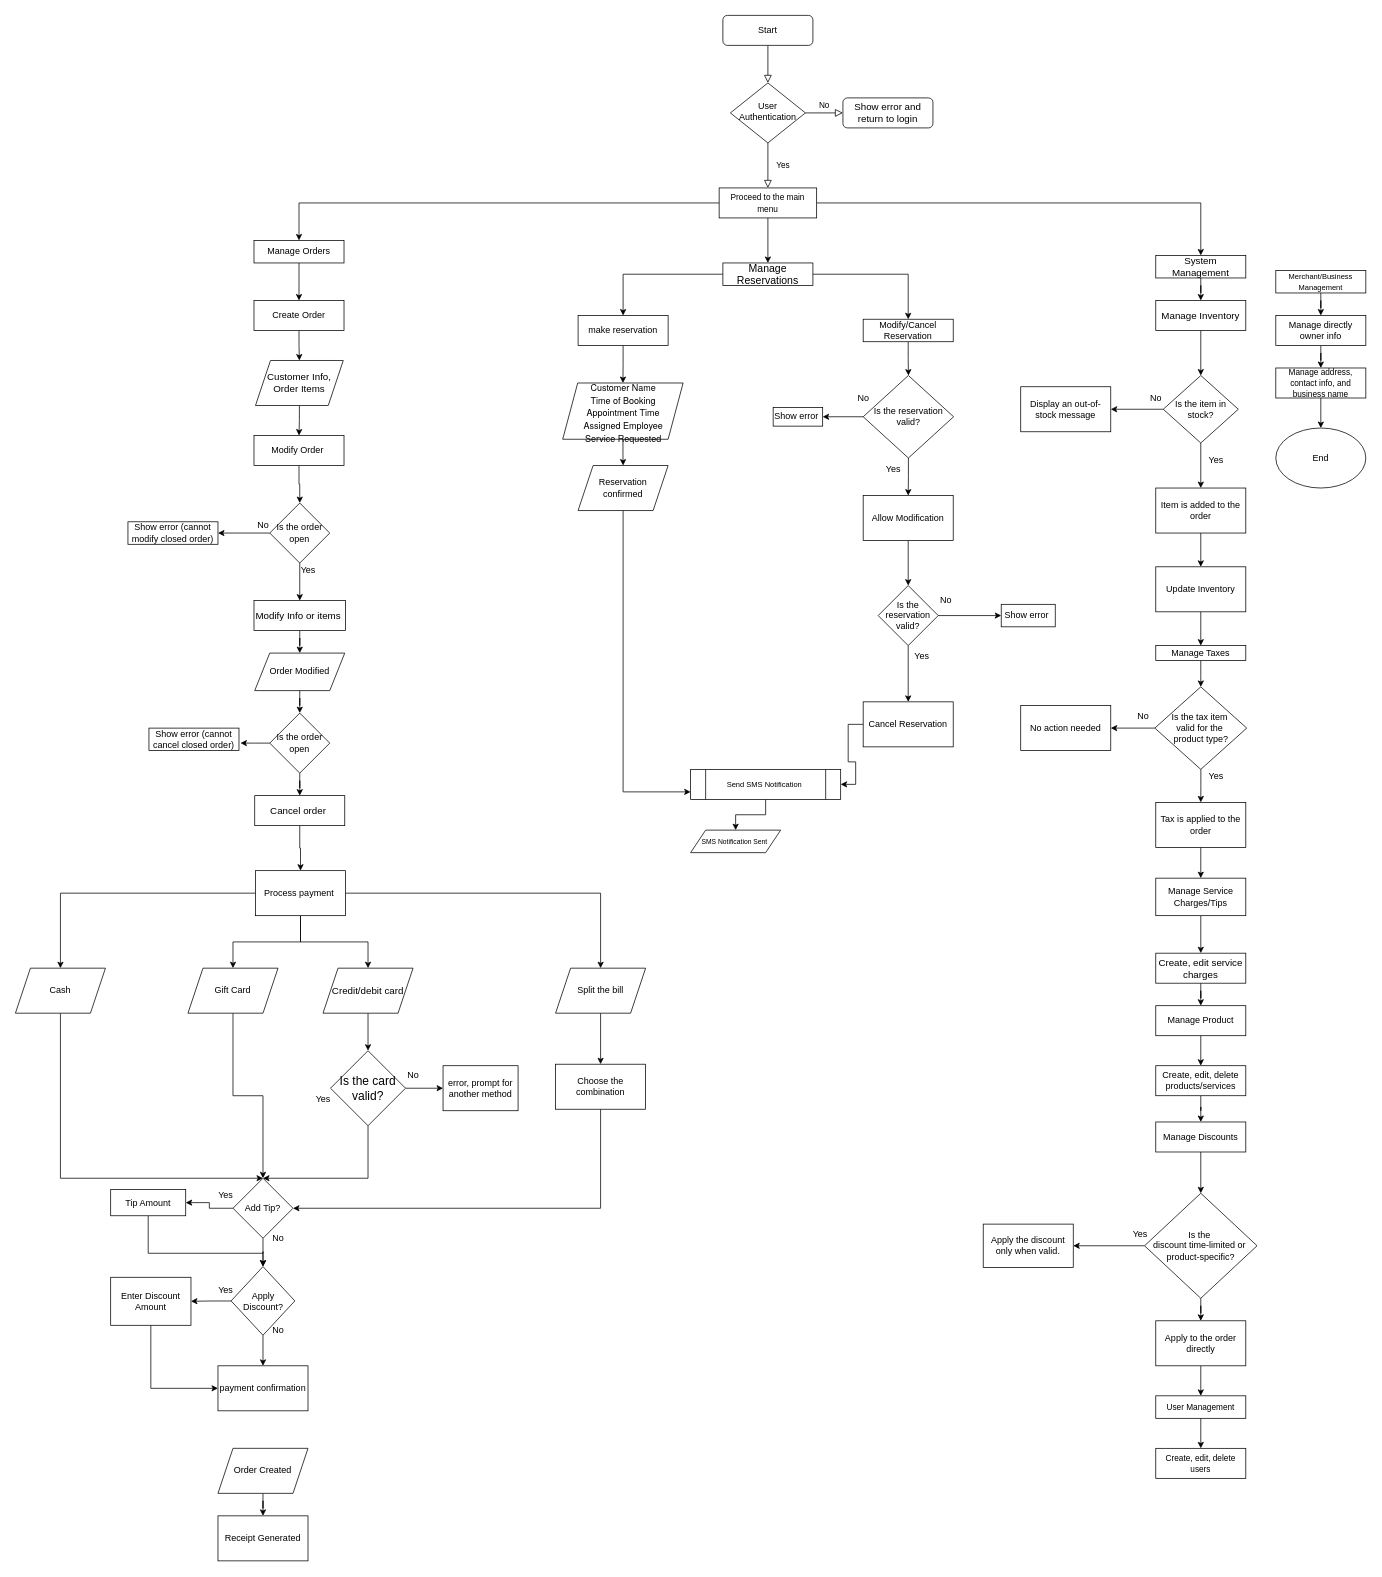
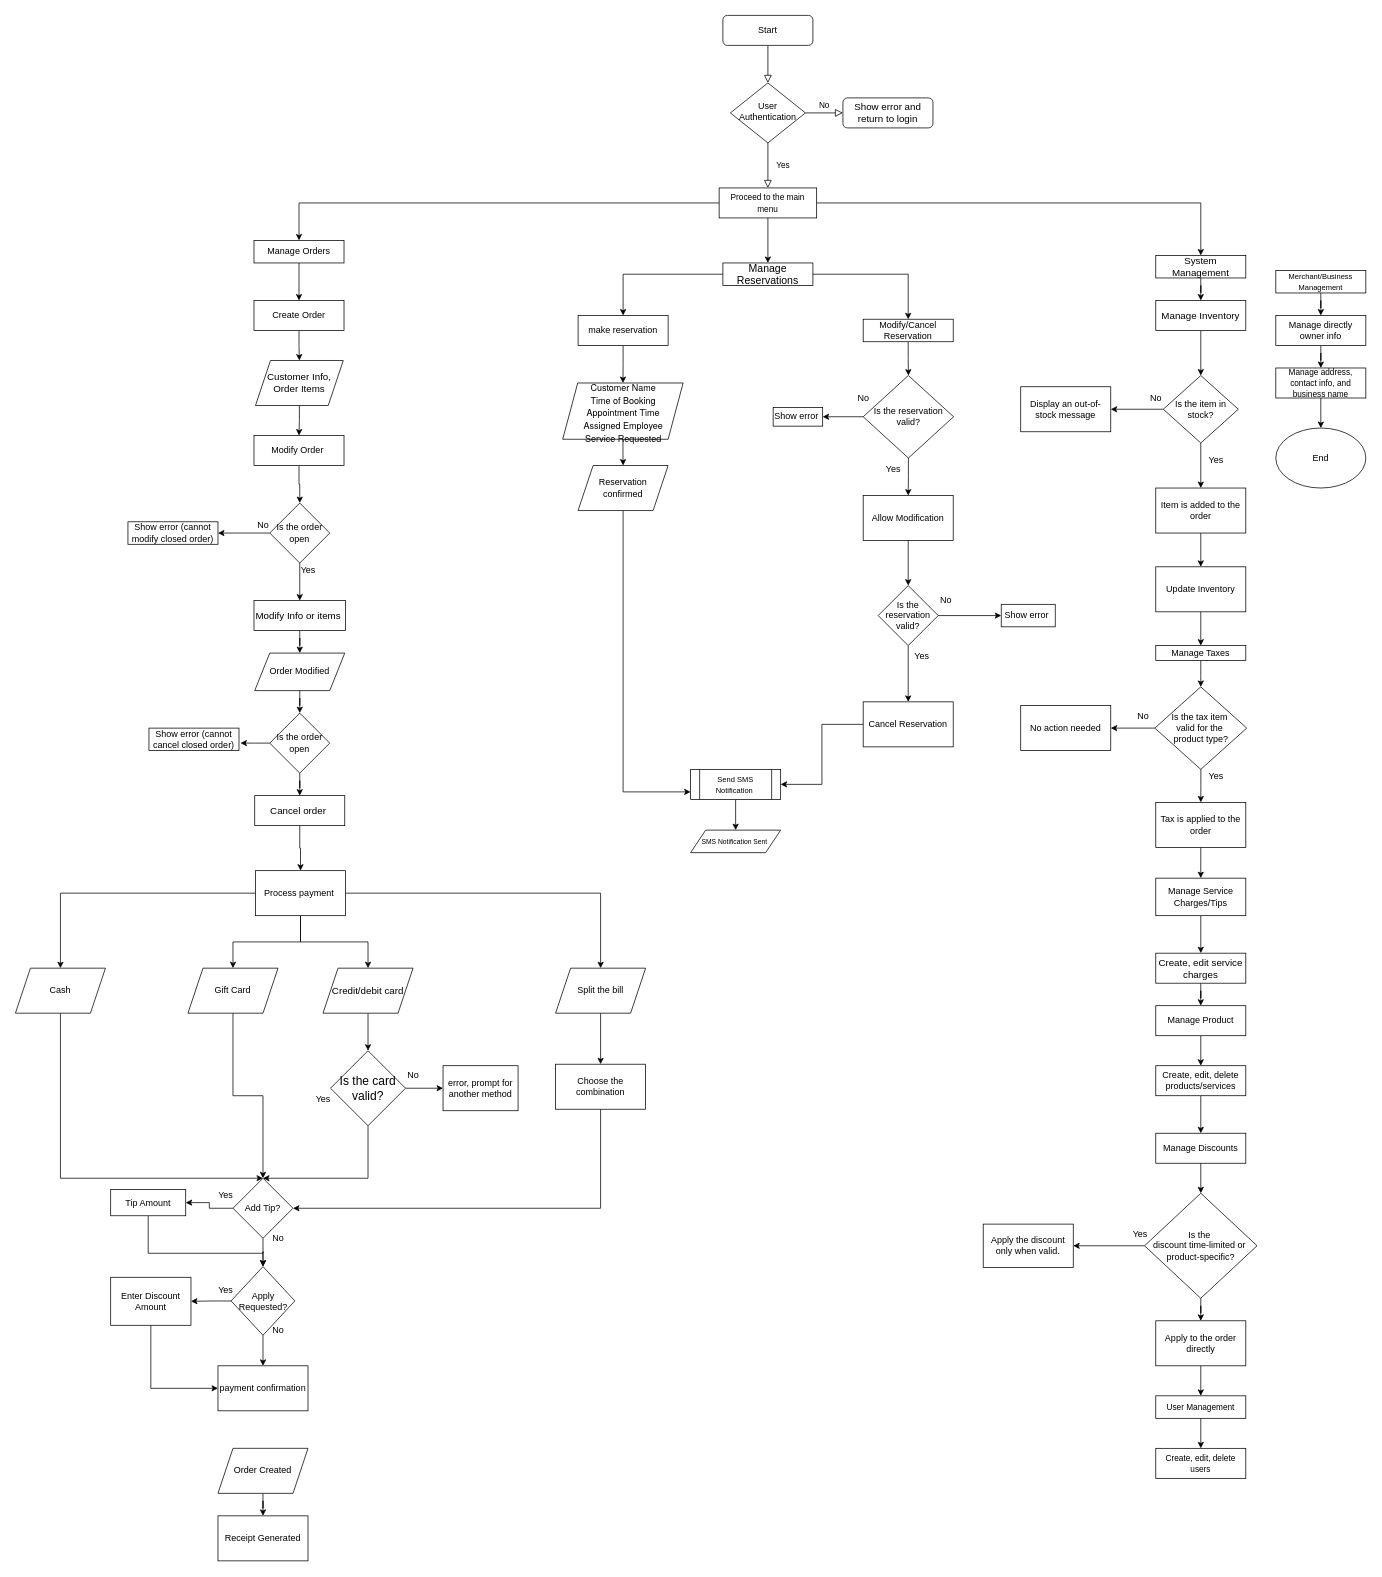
(765, 784) -> (735, 784)
(1200, 1137) -> (1200, 1148)
(263, 1301) -> (263, 1301)
